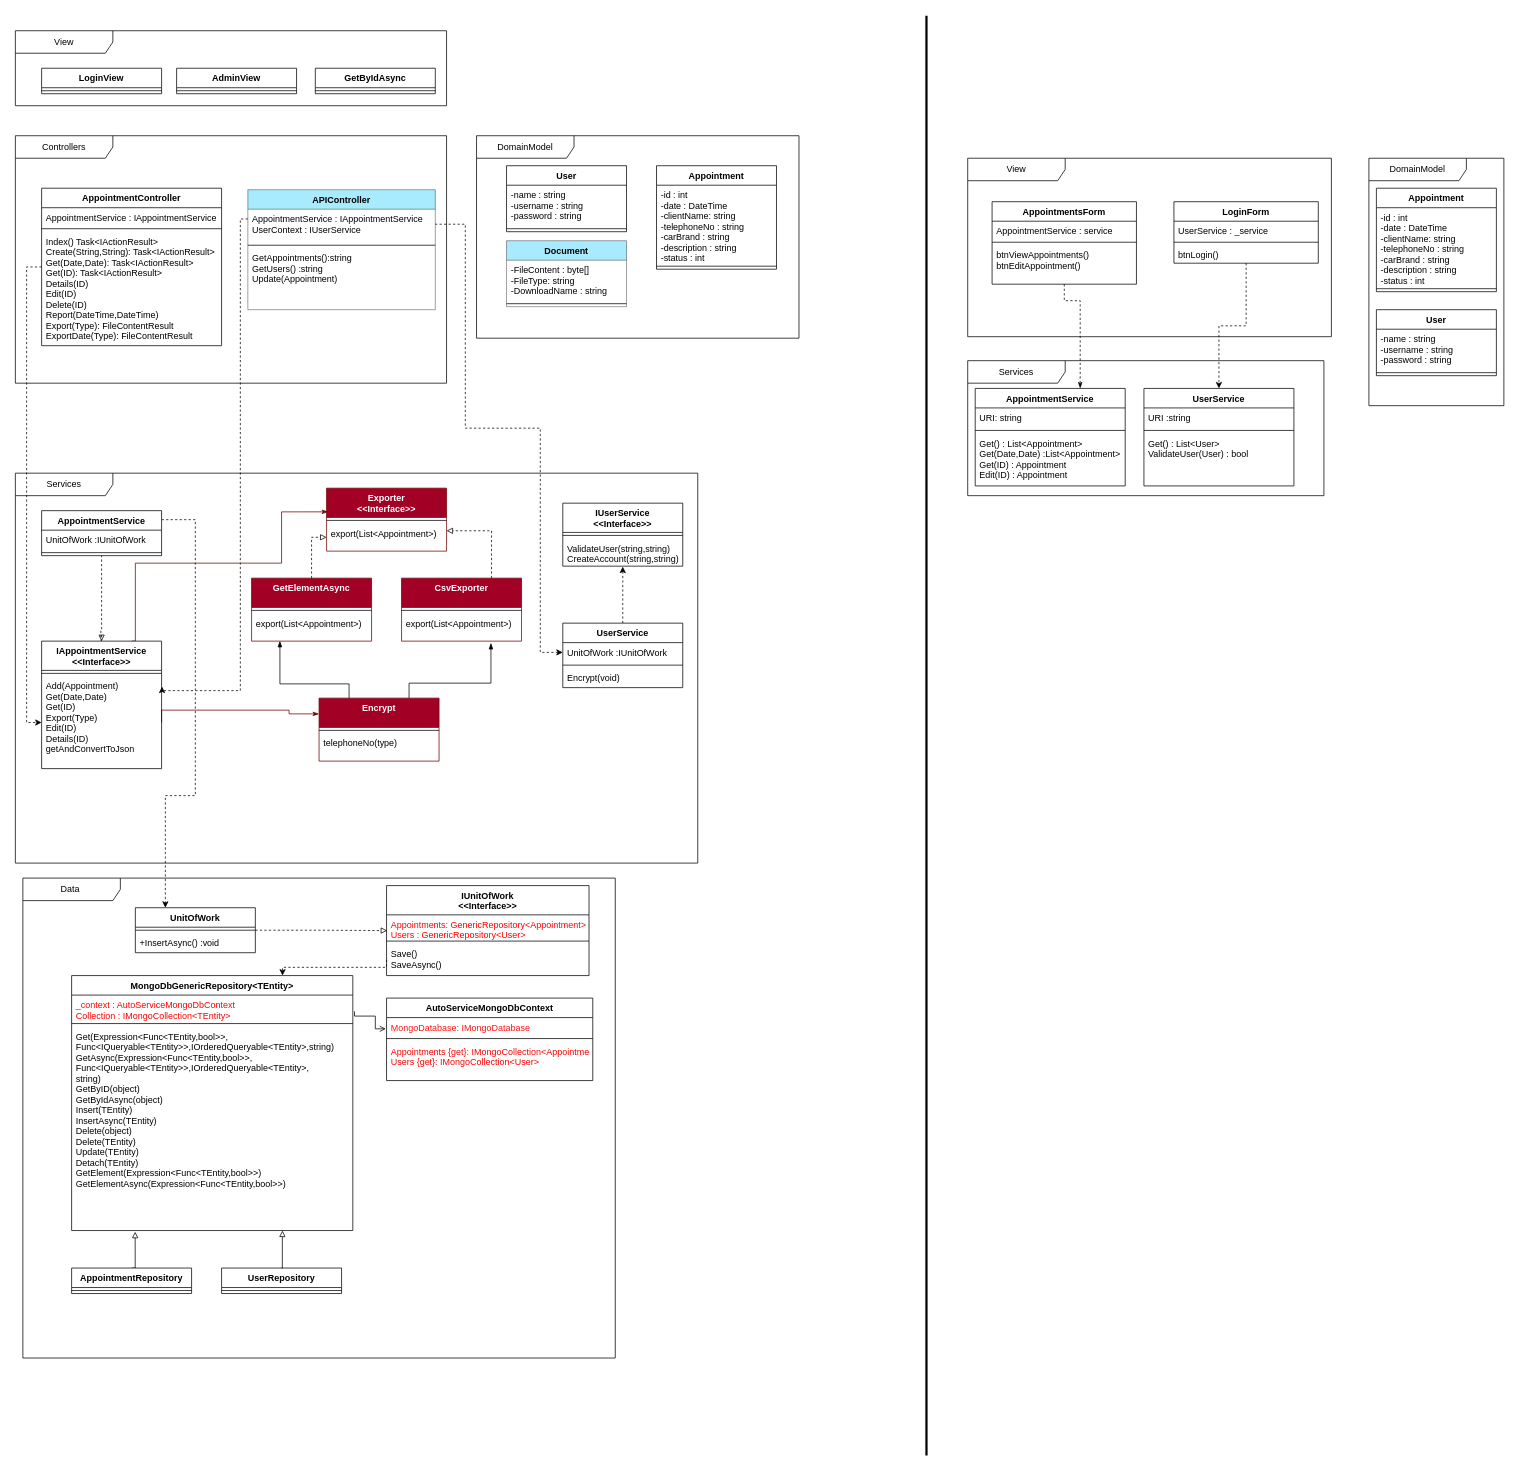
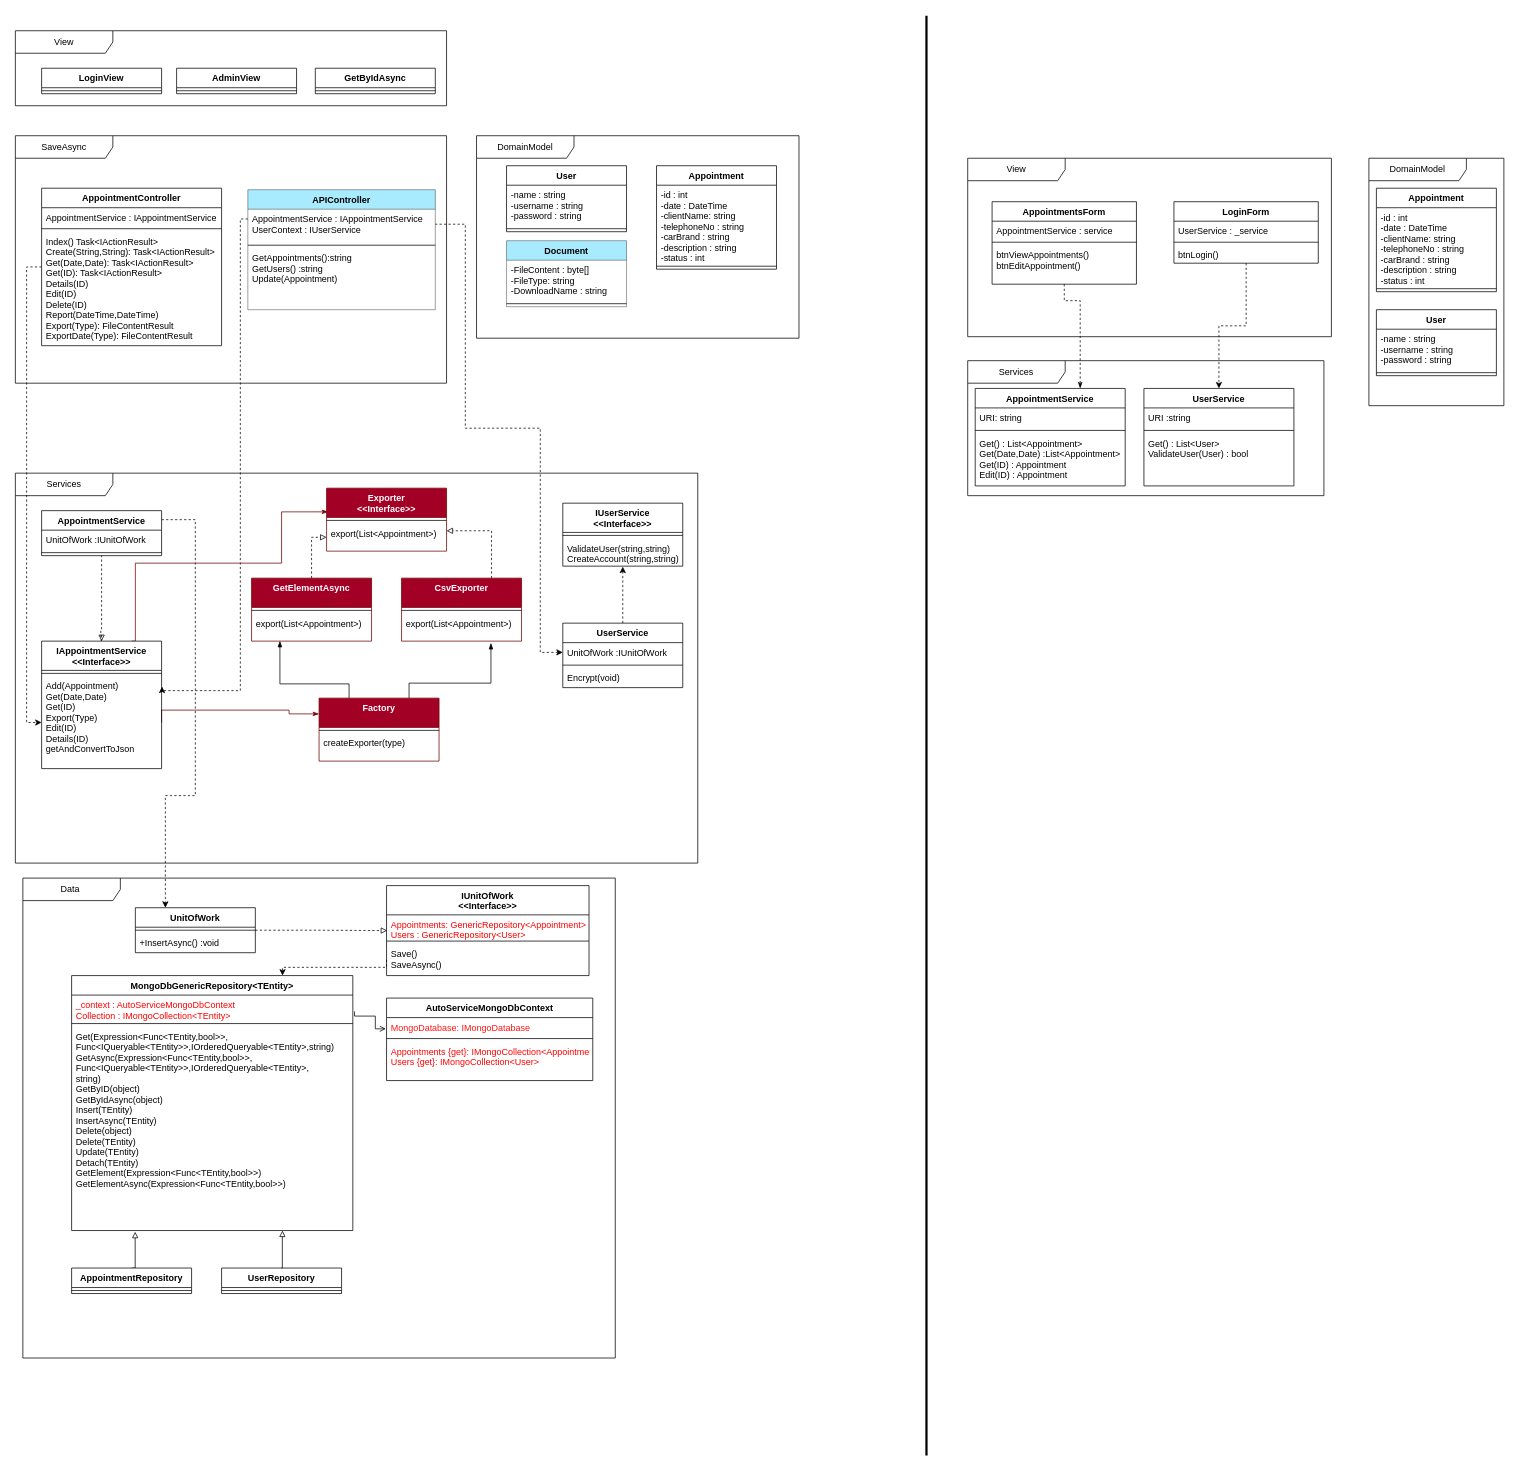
(64, 147) -> (64, 147)
(379, 708) -> (379, 708)
(365, 743) -> (374, 743)
